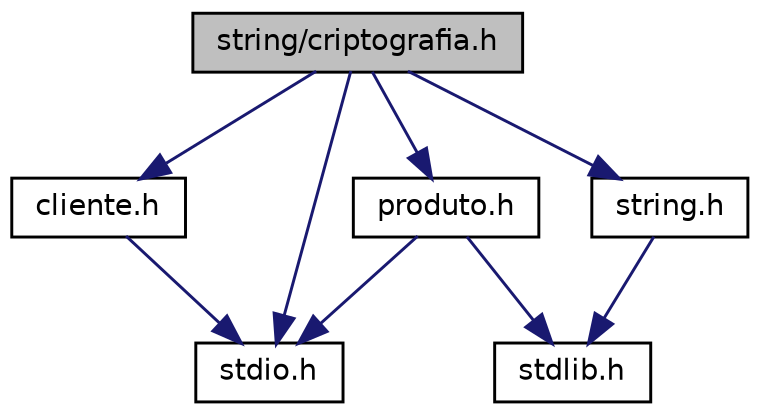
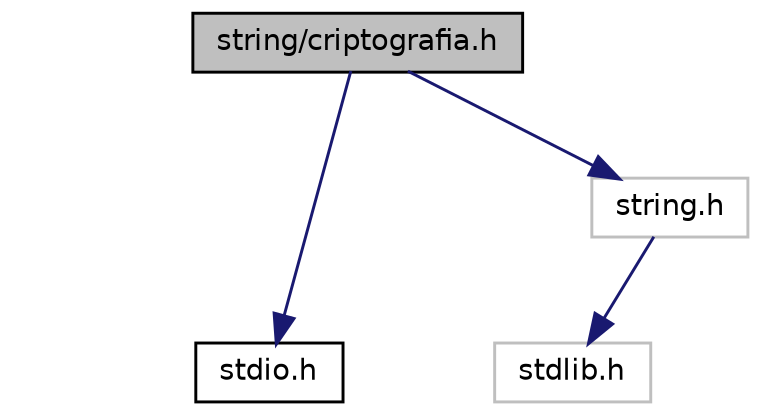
(99, 208) -> none
(446, 208) -> none
(670, 208) -> (670, 208)
(573, 372) -> (573, 372)
